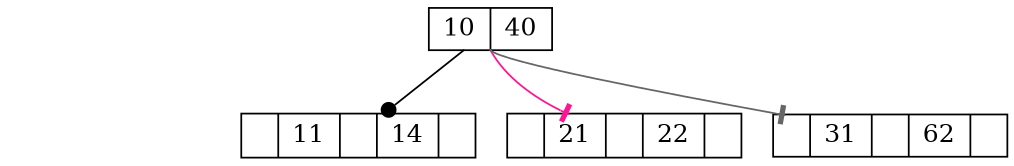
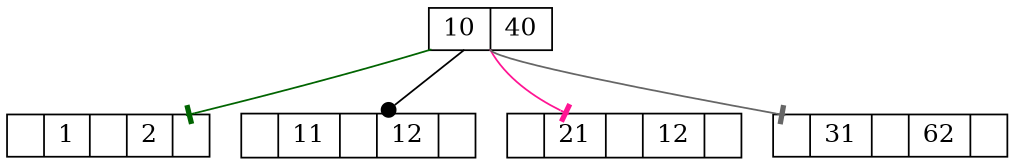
(408, 135) -> (408, 135)
(674, 135) -> (674, 135)
none -> (108, 136)
